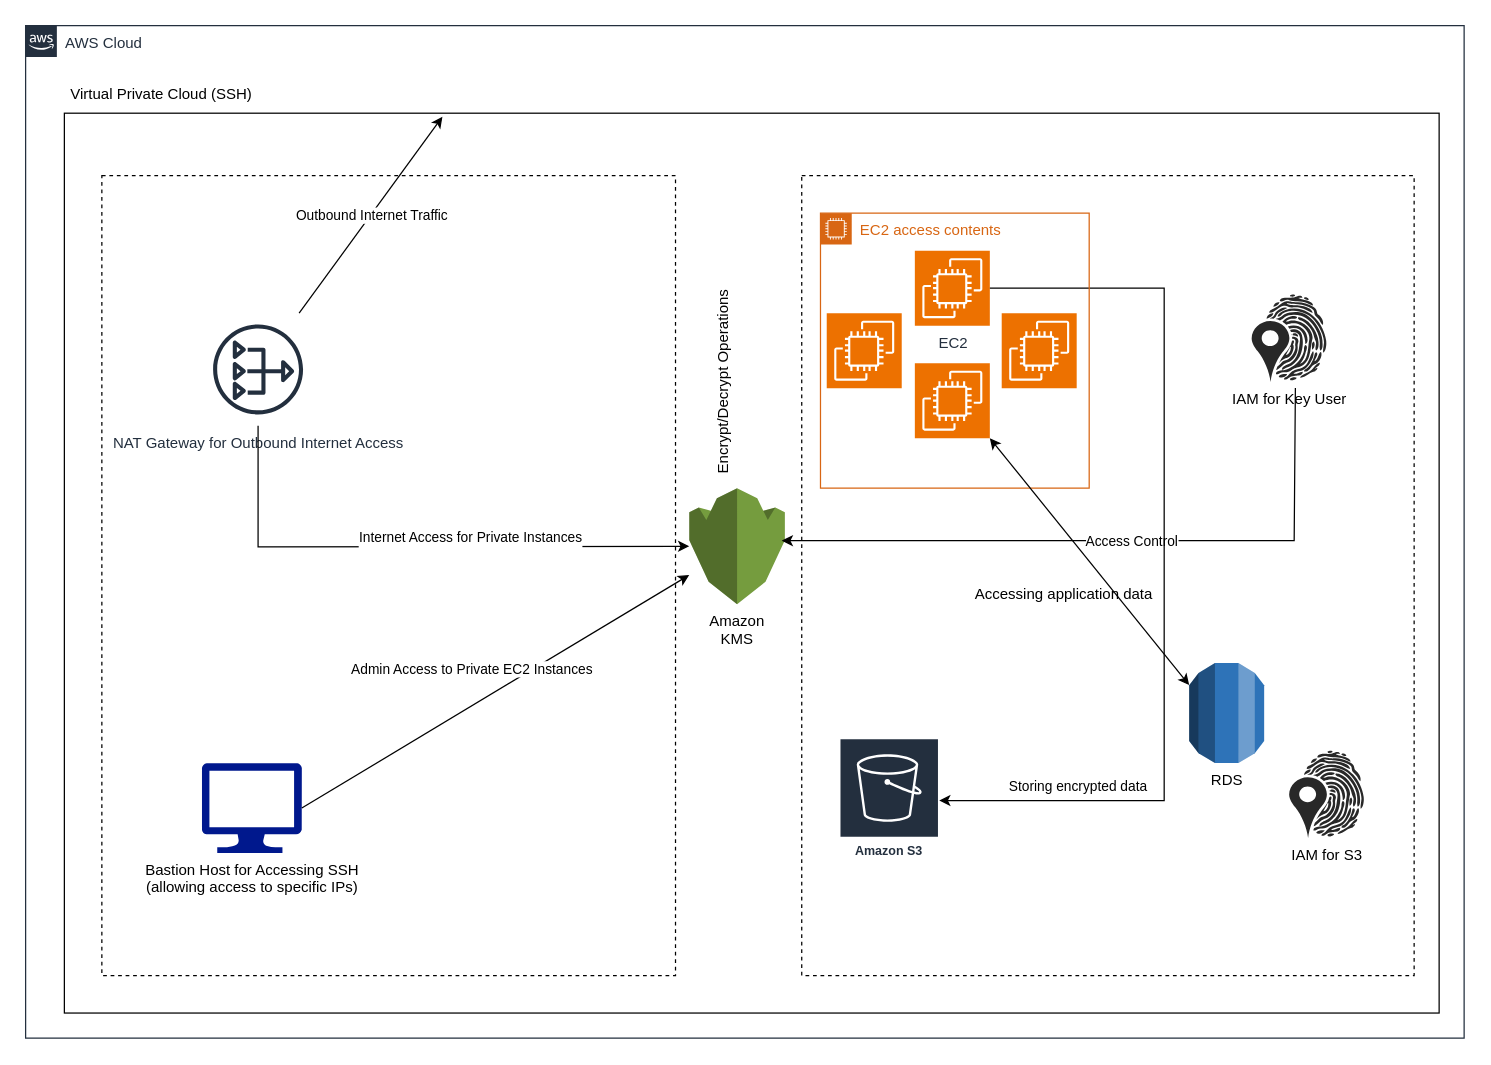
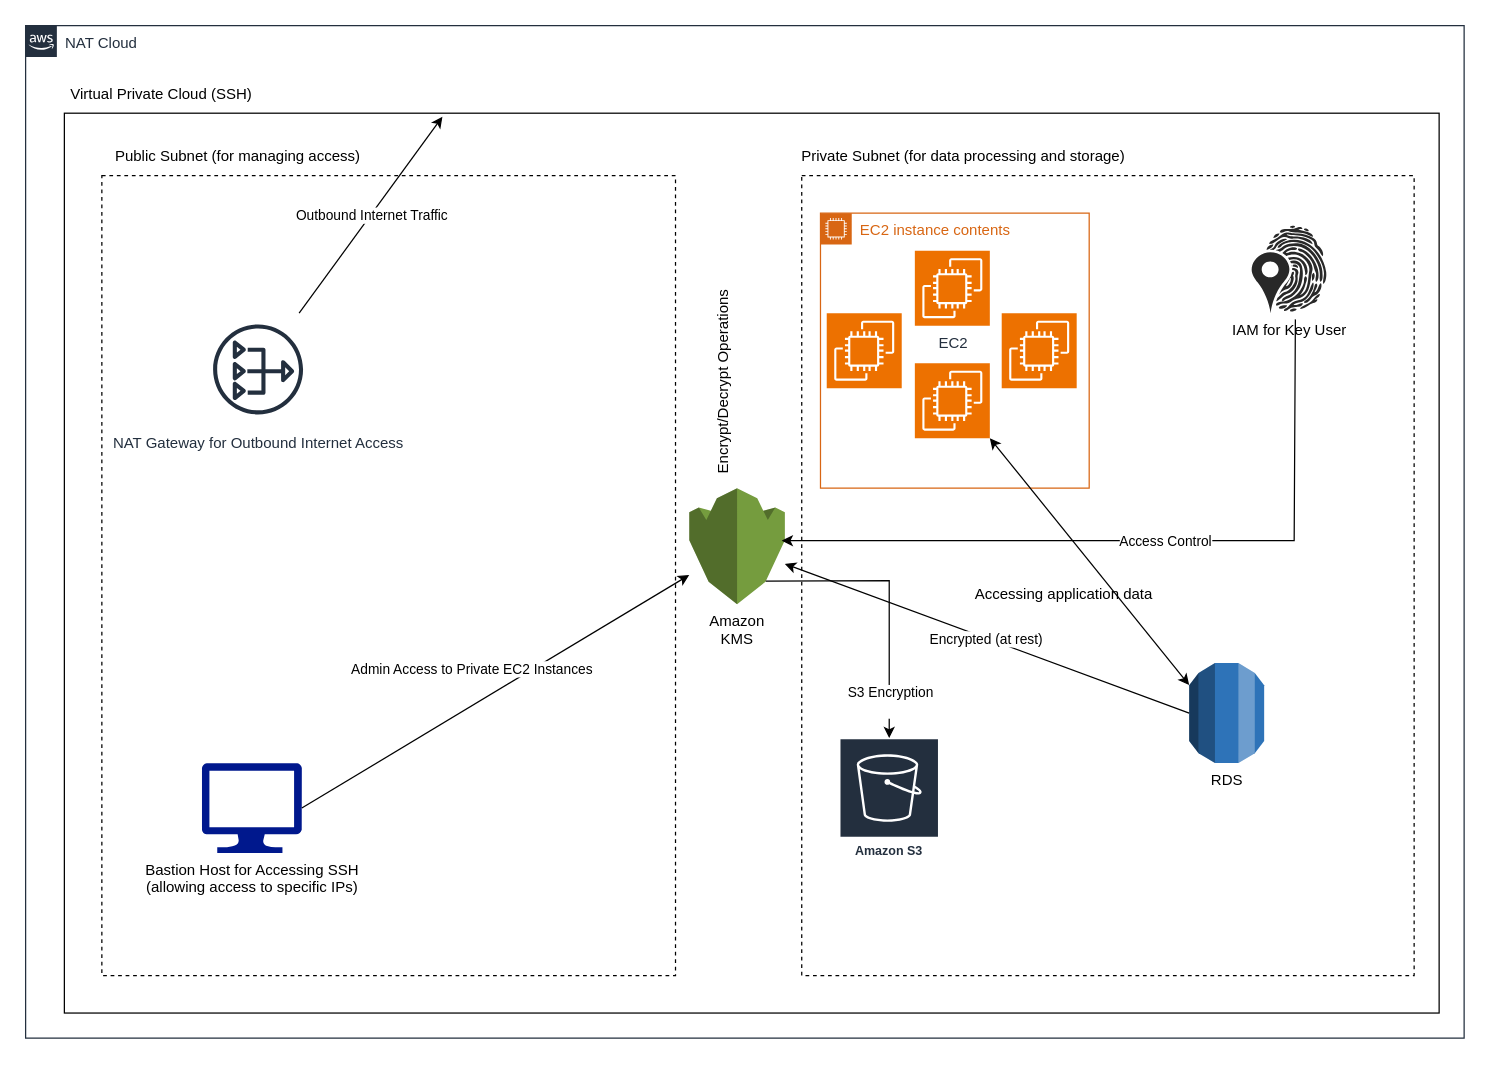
(100, 43) -> (100, 43)
none -> (238, 157)
none -> (964, 157)
(937, 231) -> (943, 231)
(1289, 338) -> (1289, 269)
(1164, 382) -> none
(258, 537) -> none
none -> (889, 614)
none -> (1013, 648)
(1327, 794) -> none
